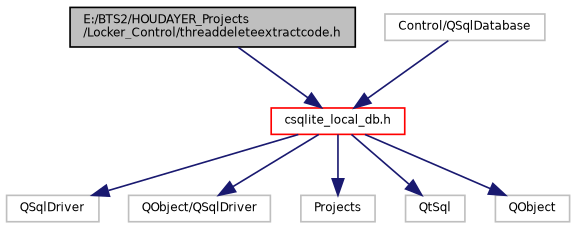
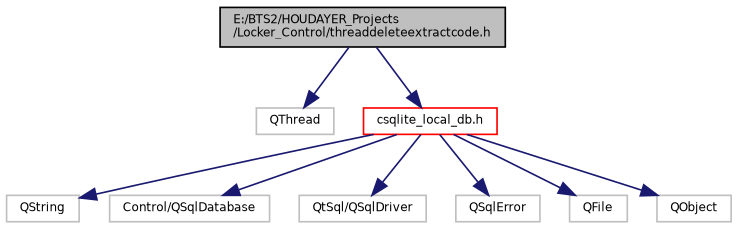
(408, 70) -> (318, 162)
none -> (295, 121)
(53, 209) -> (43, 209)
(199, 209) -> (363, 209)
(338, 209) -> (498, 209)
(435, 209) -> (598, 209)
